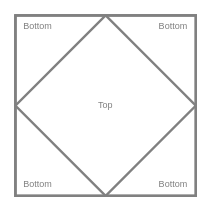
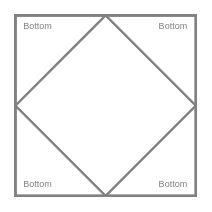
(105, 105) -> none
